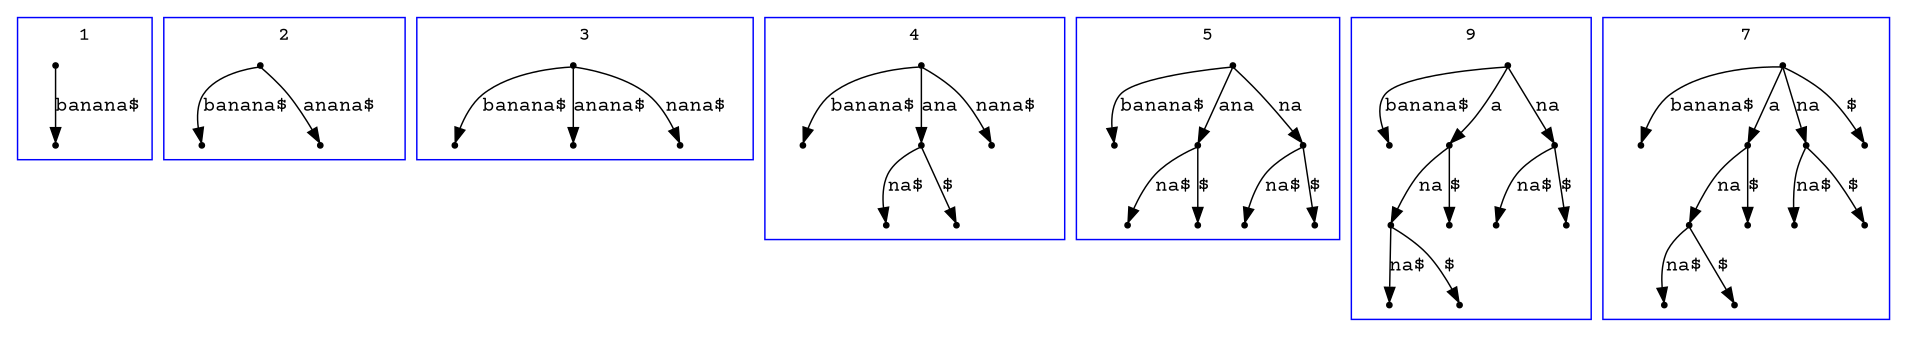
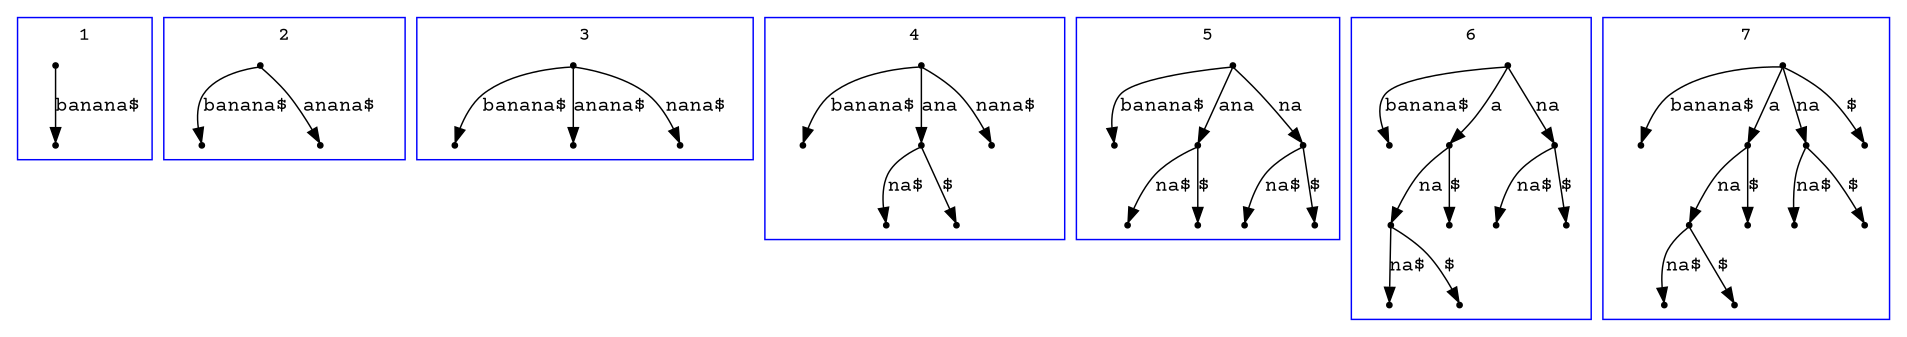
(1471, 34) -> (1471, 34)
